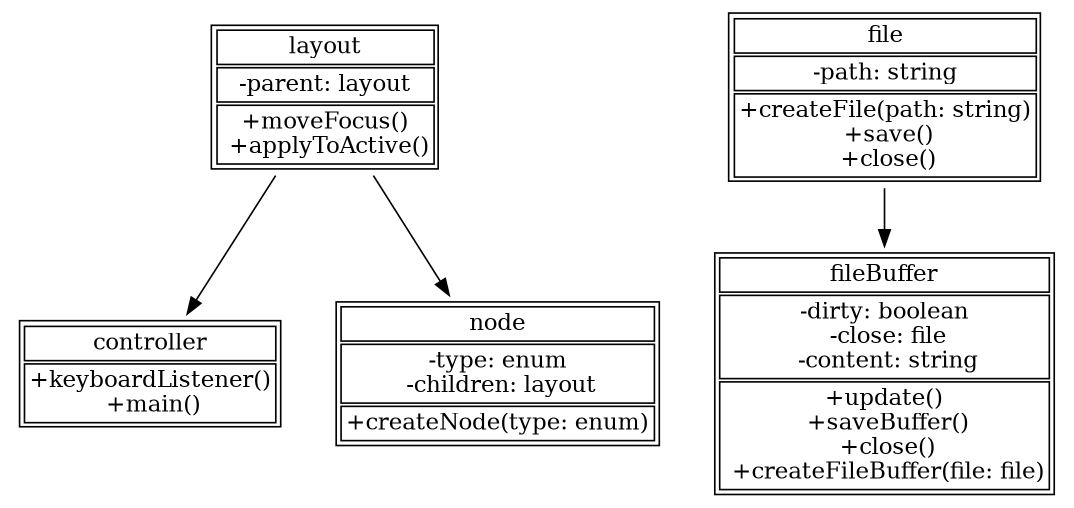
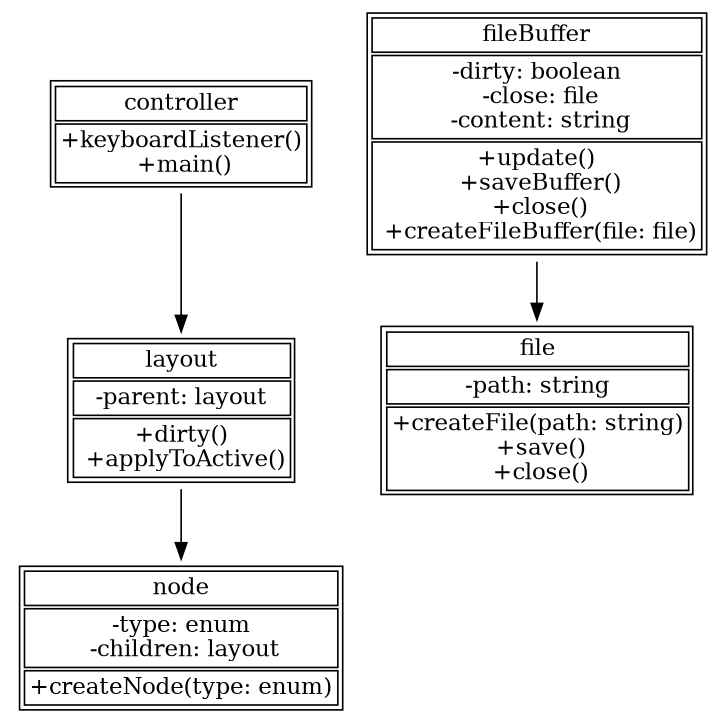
(326, 122) -> (182, 435)
(885, 209) -> (537, 283)
(236, 238) -> (181, 254)
